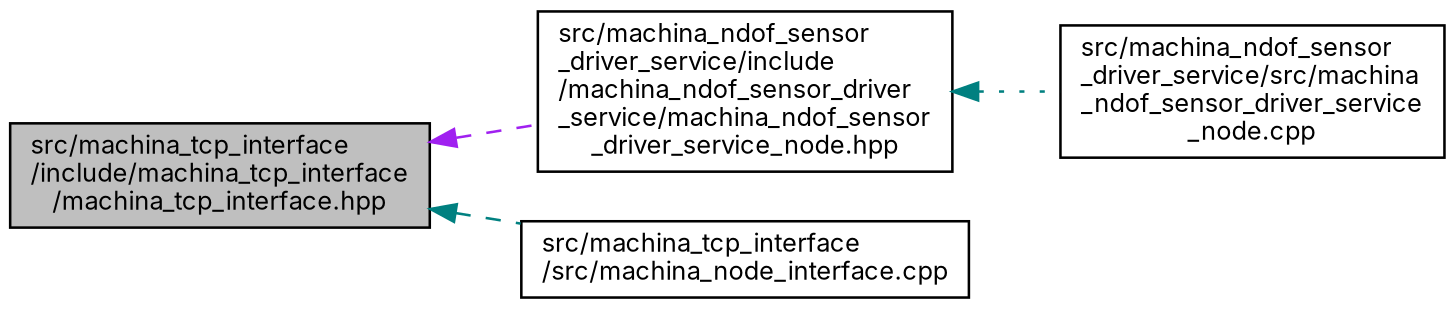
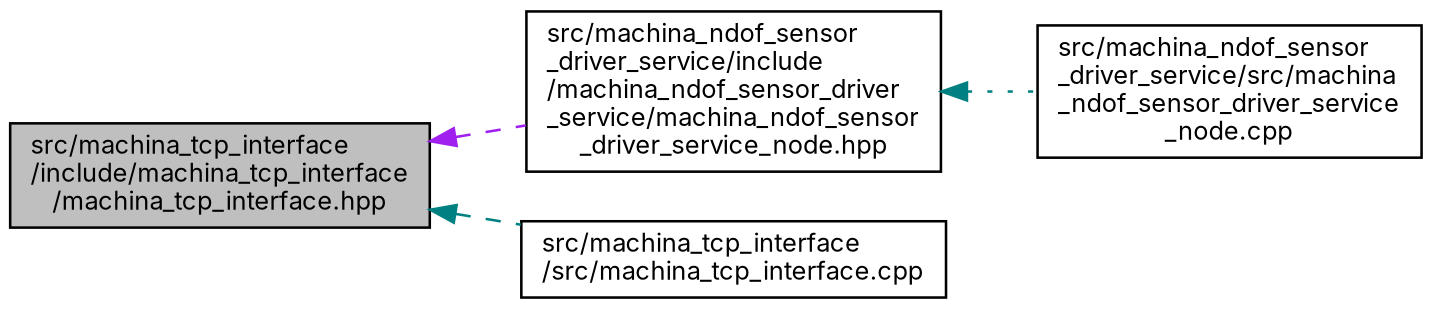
(745, 259) -> (734, 259)
